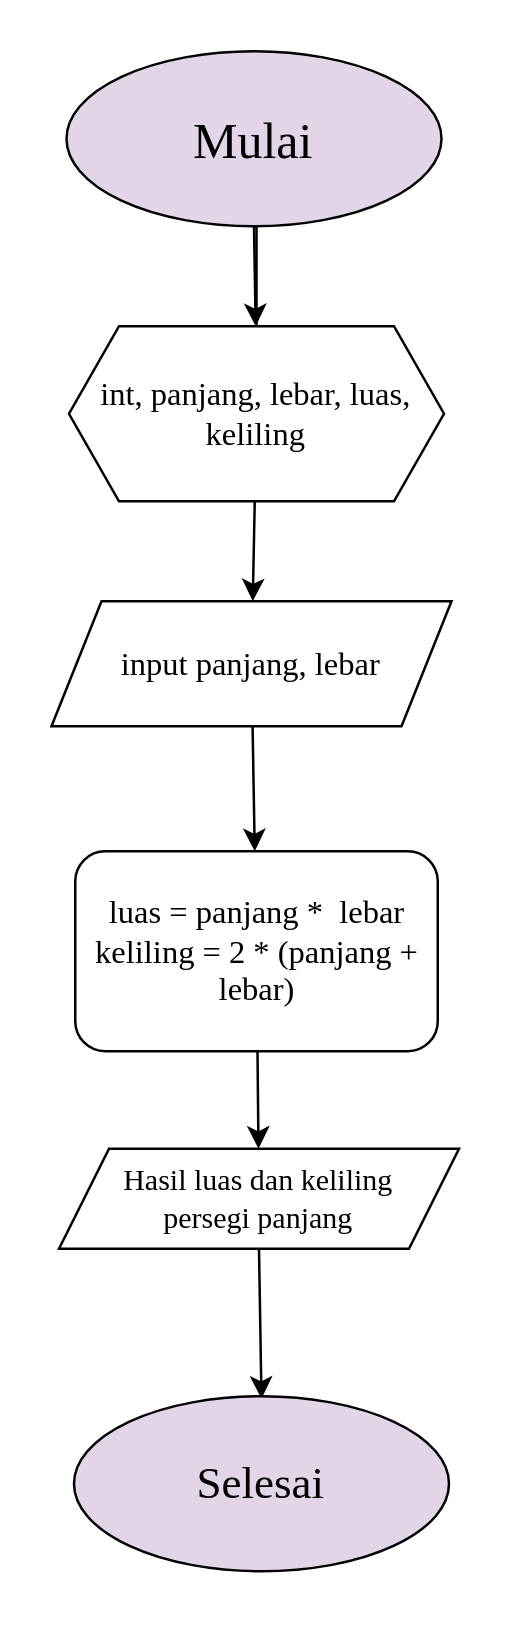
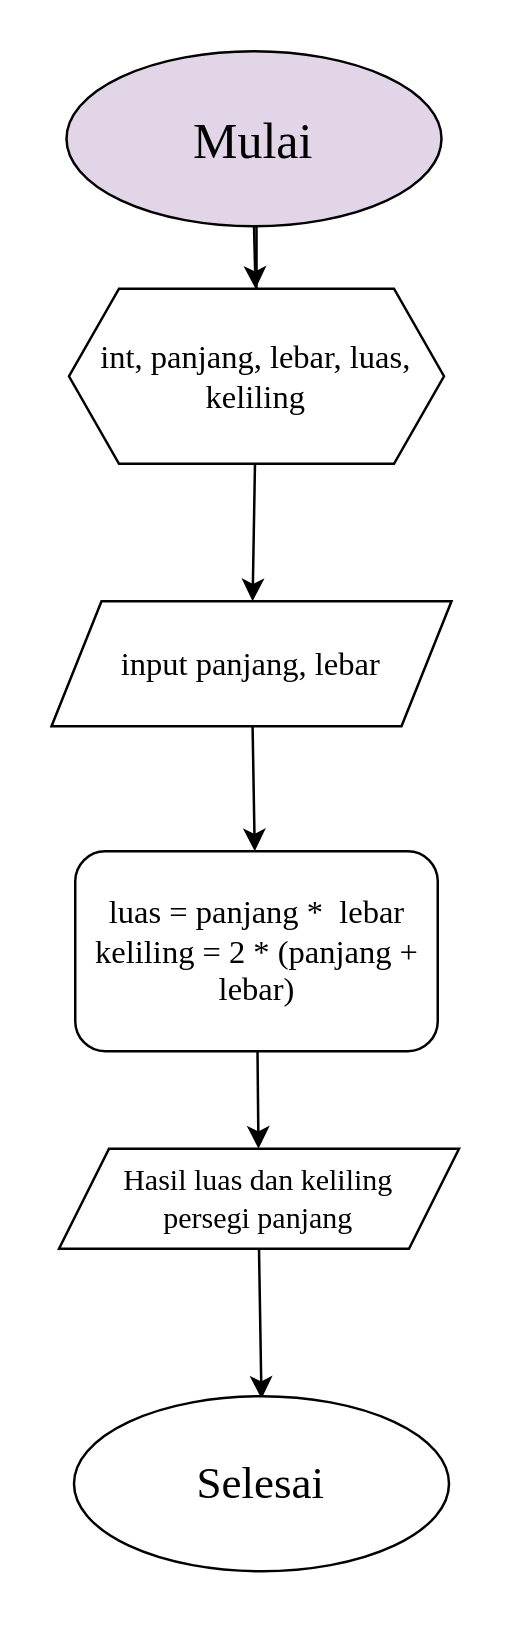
(256, 414) -> (256, 376)
(261, 1484) -> (261, 1484)
